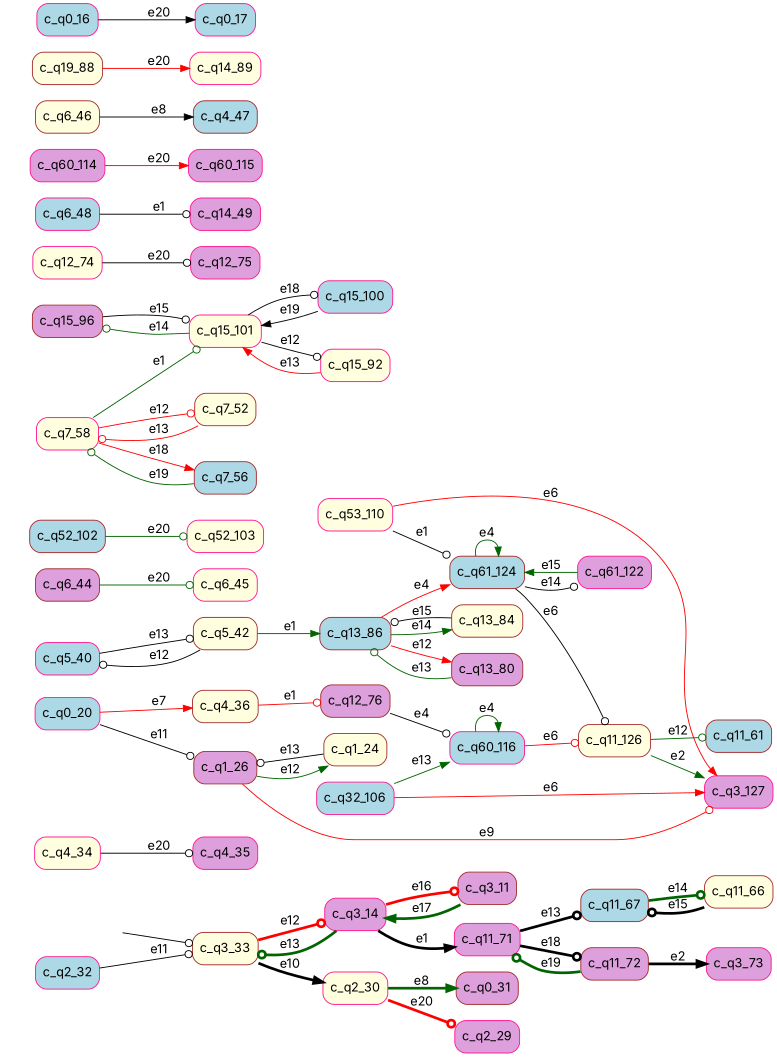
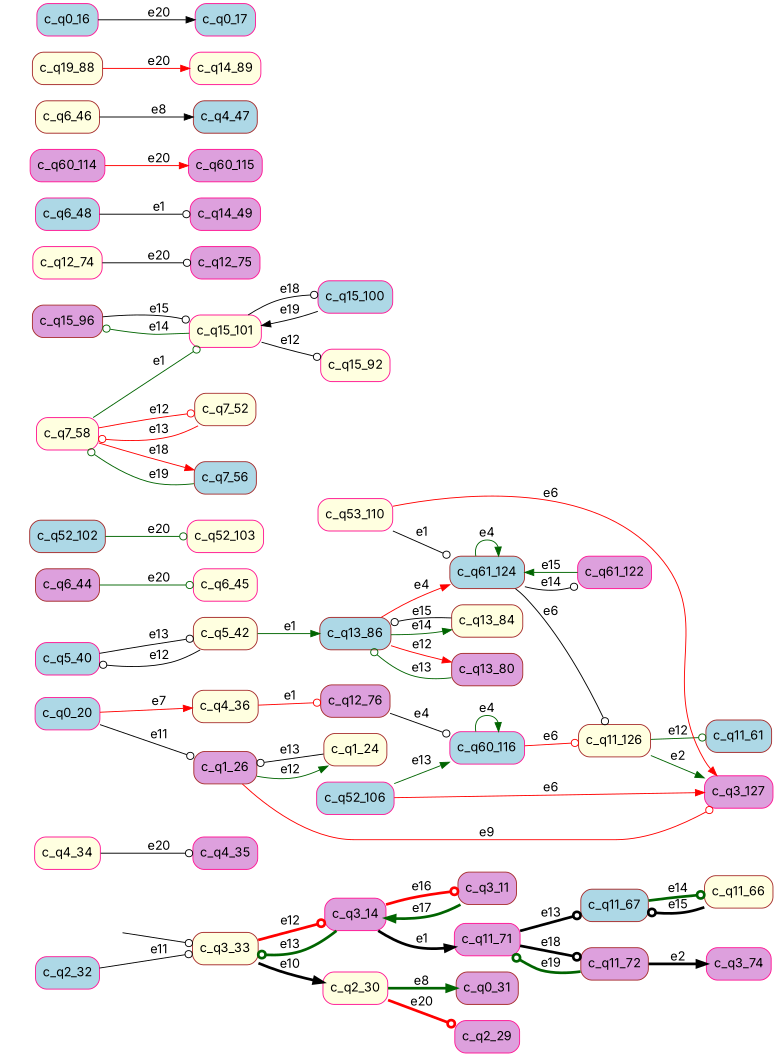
(283, 371) -> none
(355, 798) -> (355, 798)
(739, 964) -> (739, 964)
